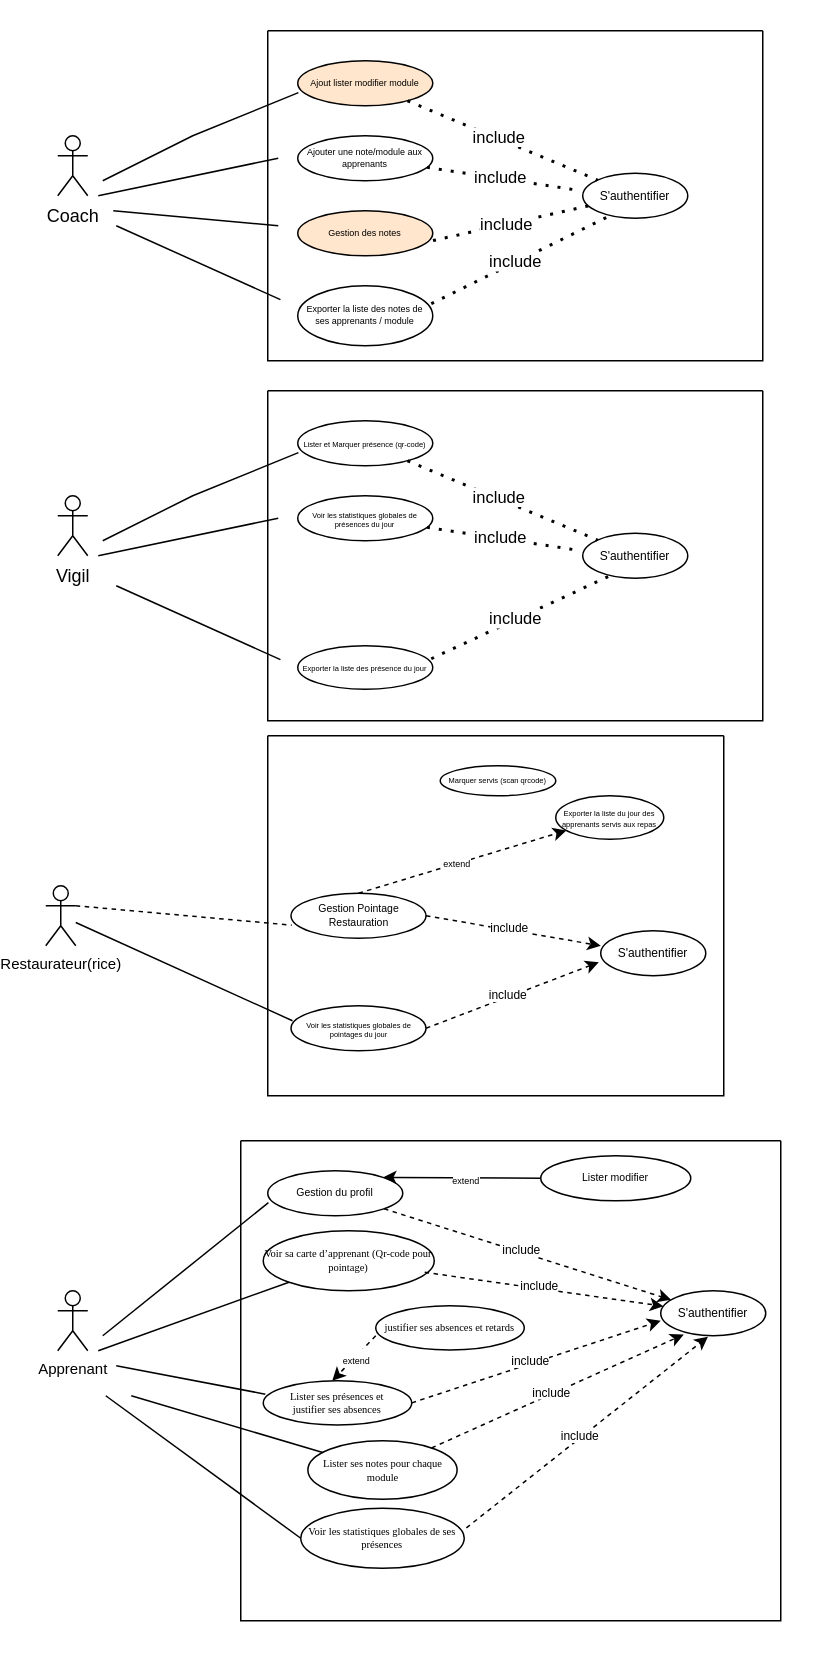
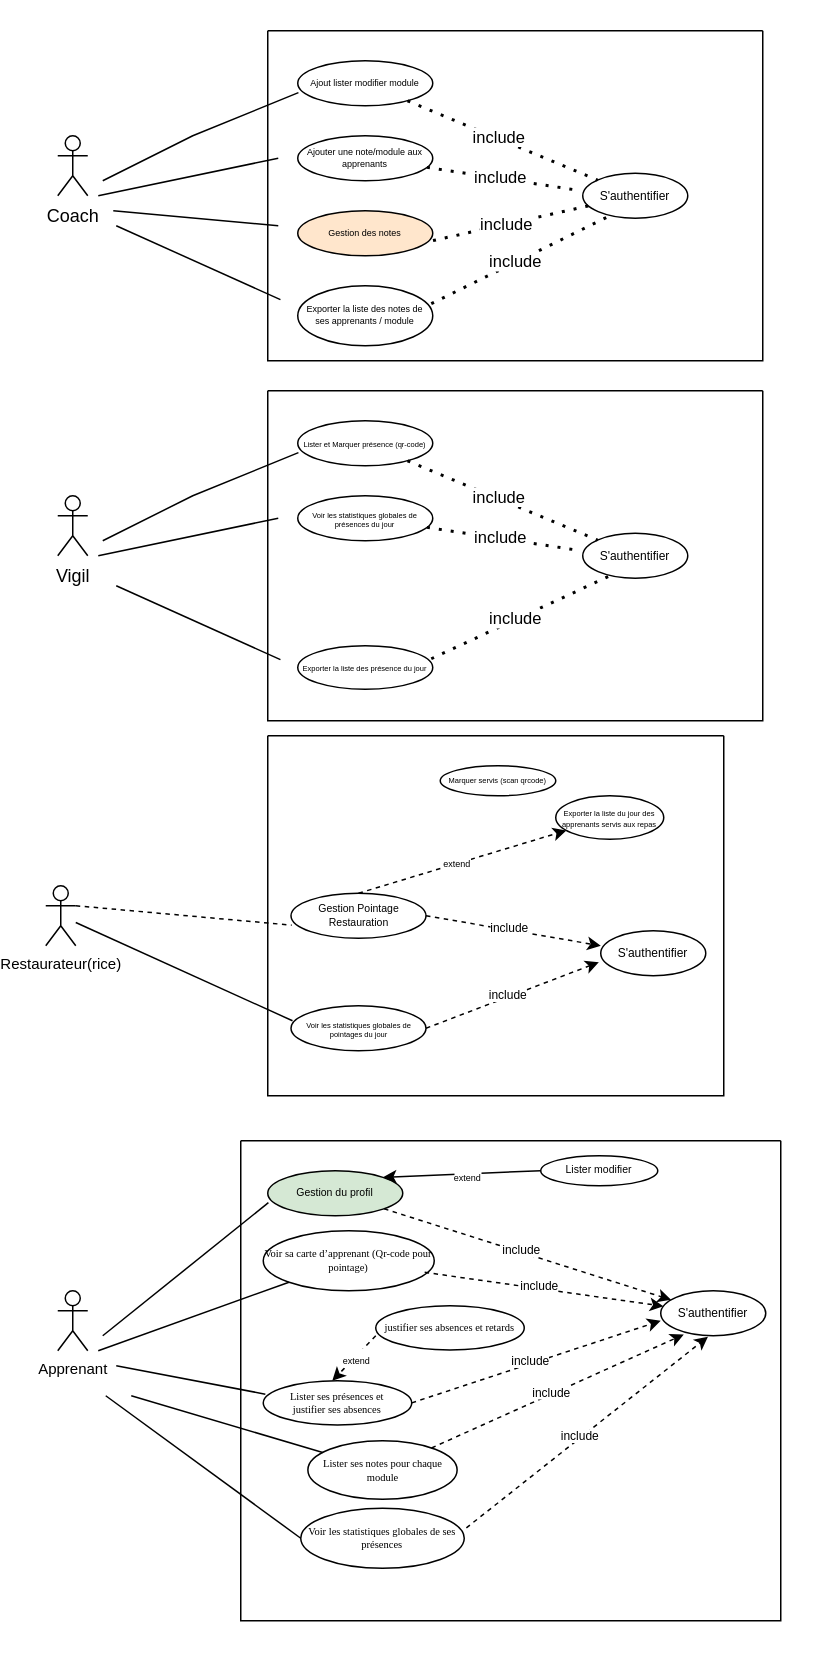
(365, 83) -> (365, 83)
(616, 1178) -> (599, 1171)
(335, 1193) -> (335, 1193)
